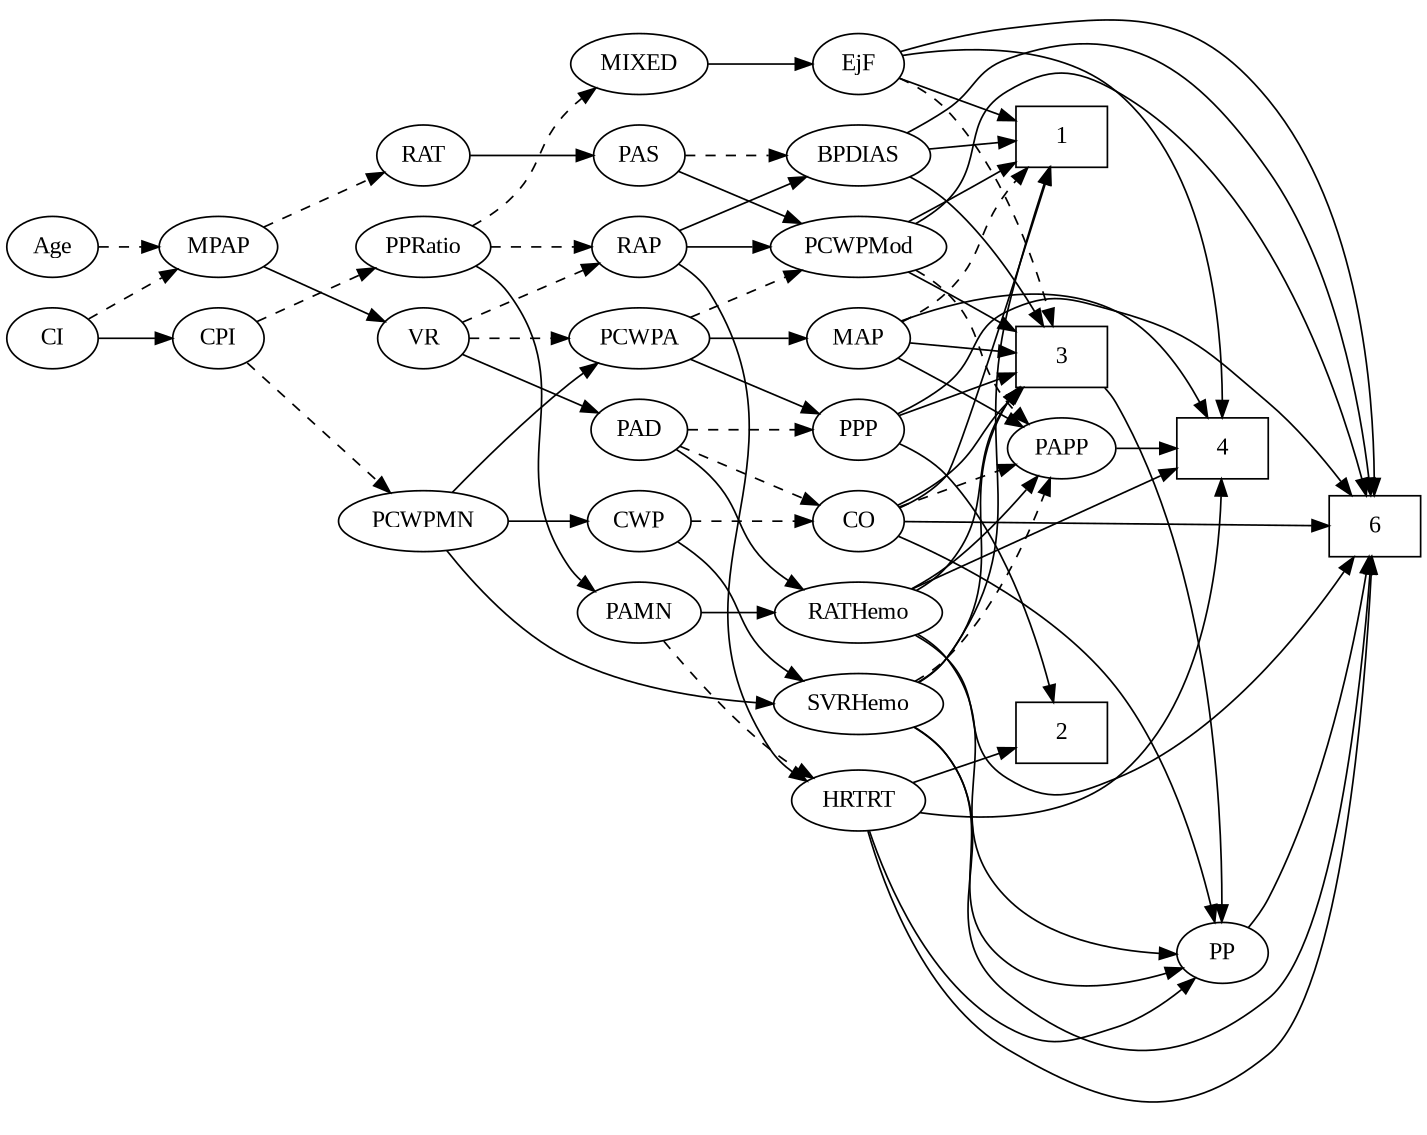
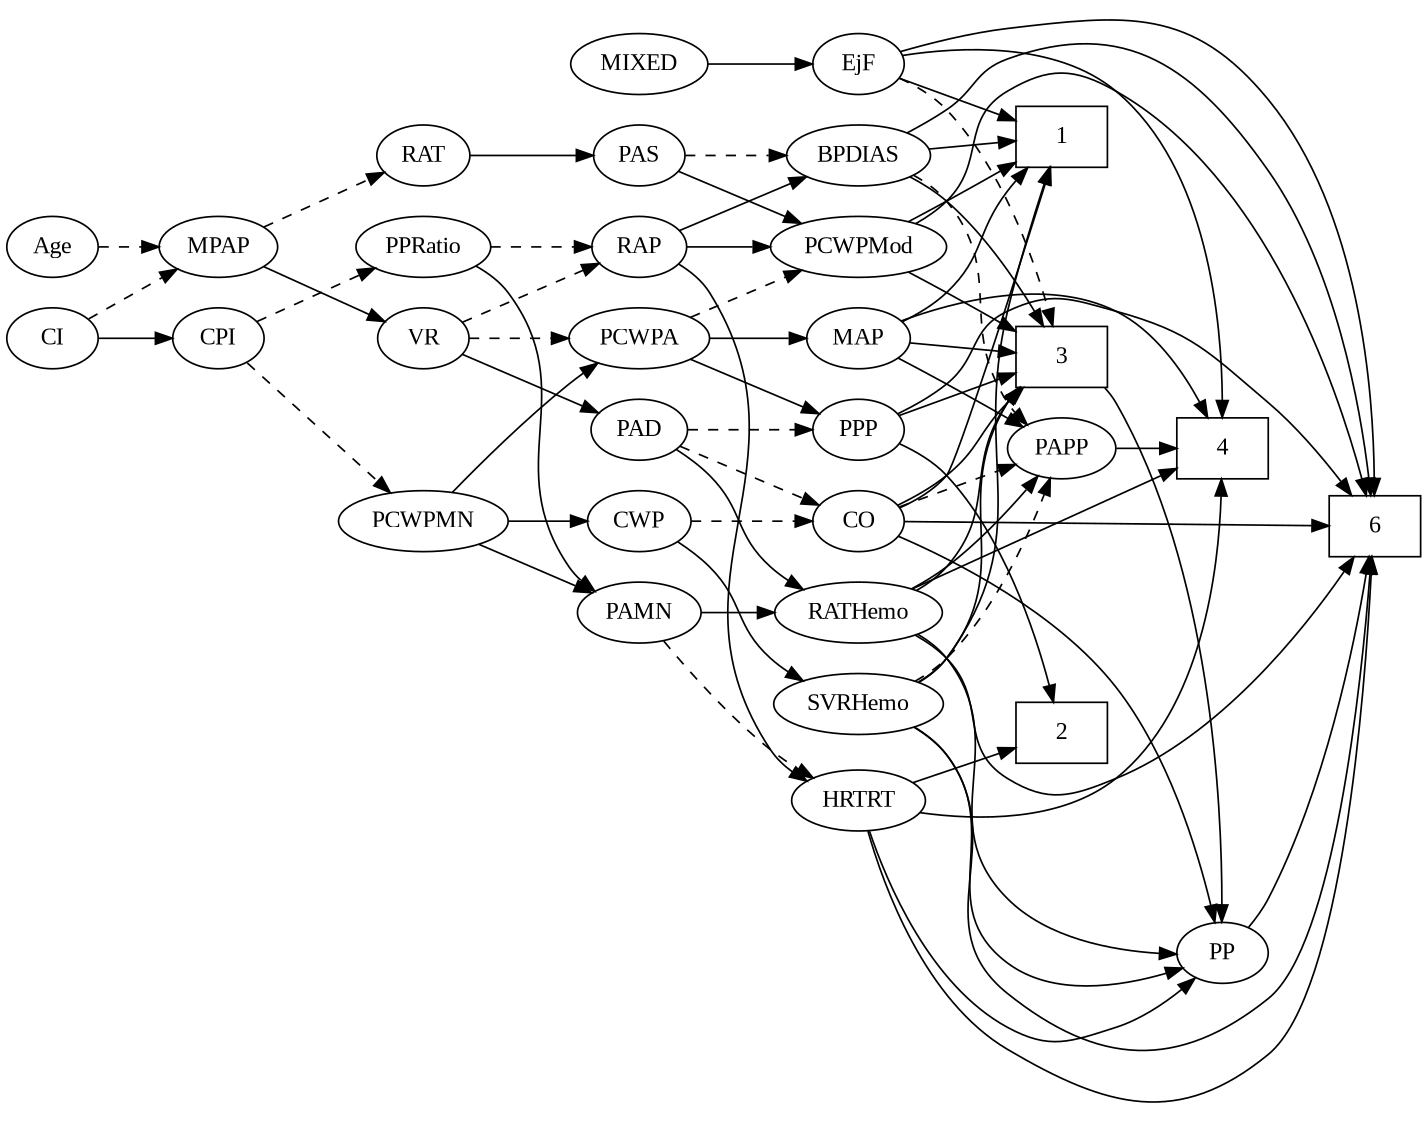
(534, 168) -> none
(971, 261) -> (966, 269)
(971, 326) -> (979, 285)
(582, 664) -> (527, 565)
